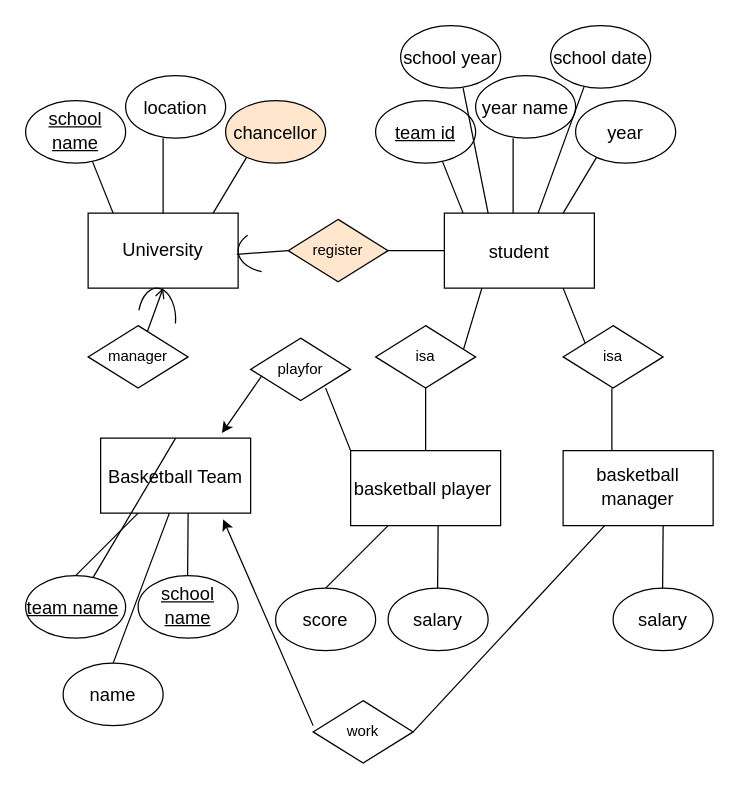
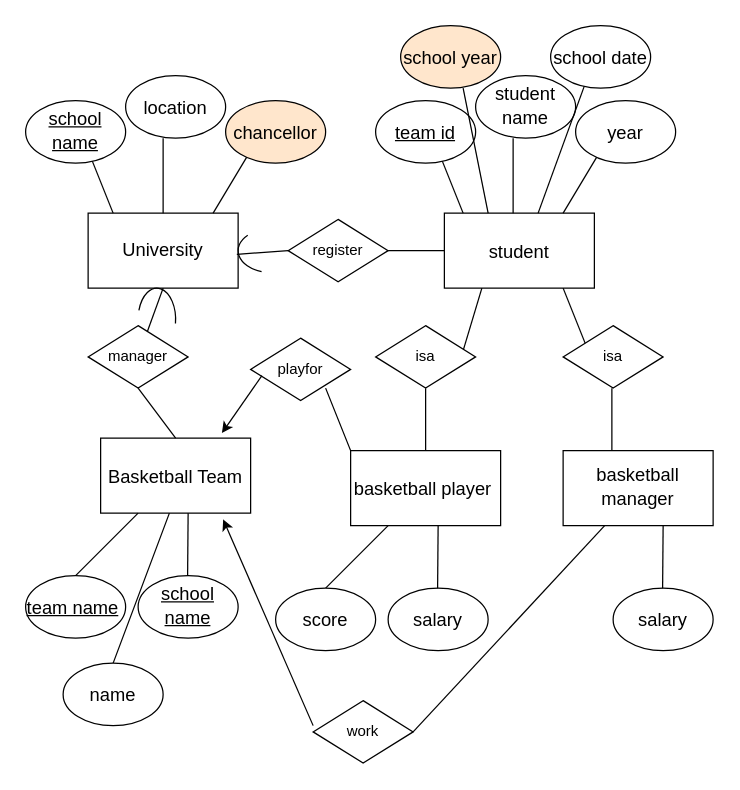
(451, 57) -> (451, 57)
(526, 107) -> (526, 107)
(338, 251) -> (338, 251)
(161, 295) -> (161, 293)
(151, 480) -> (157, 413)
